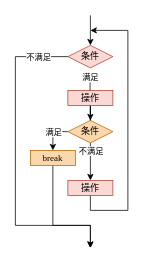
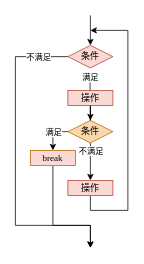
(53, 158) -> (53, 158)
